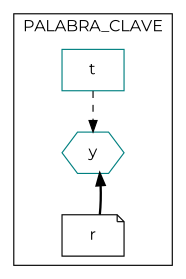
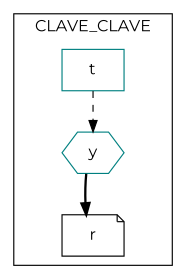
(93, 27) -> (93, 27)
(101, 200) -> (85, 188)
